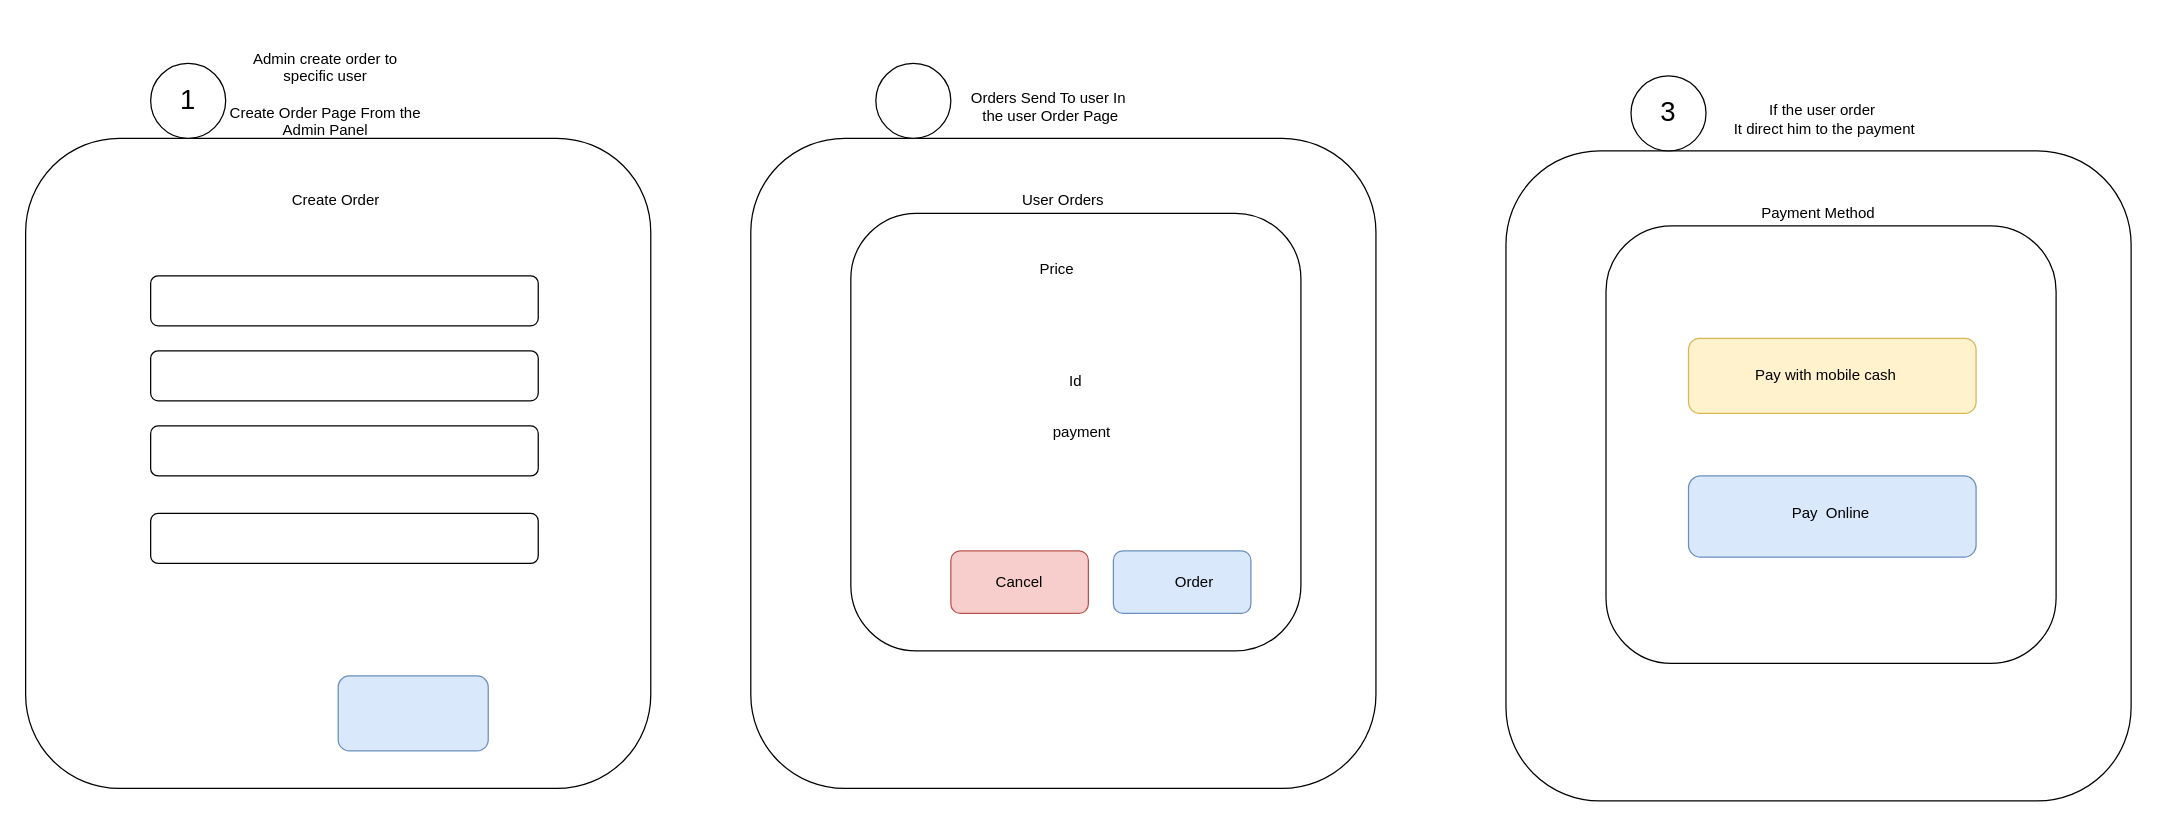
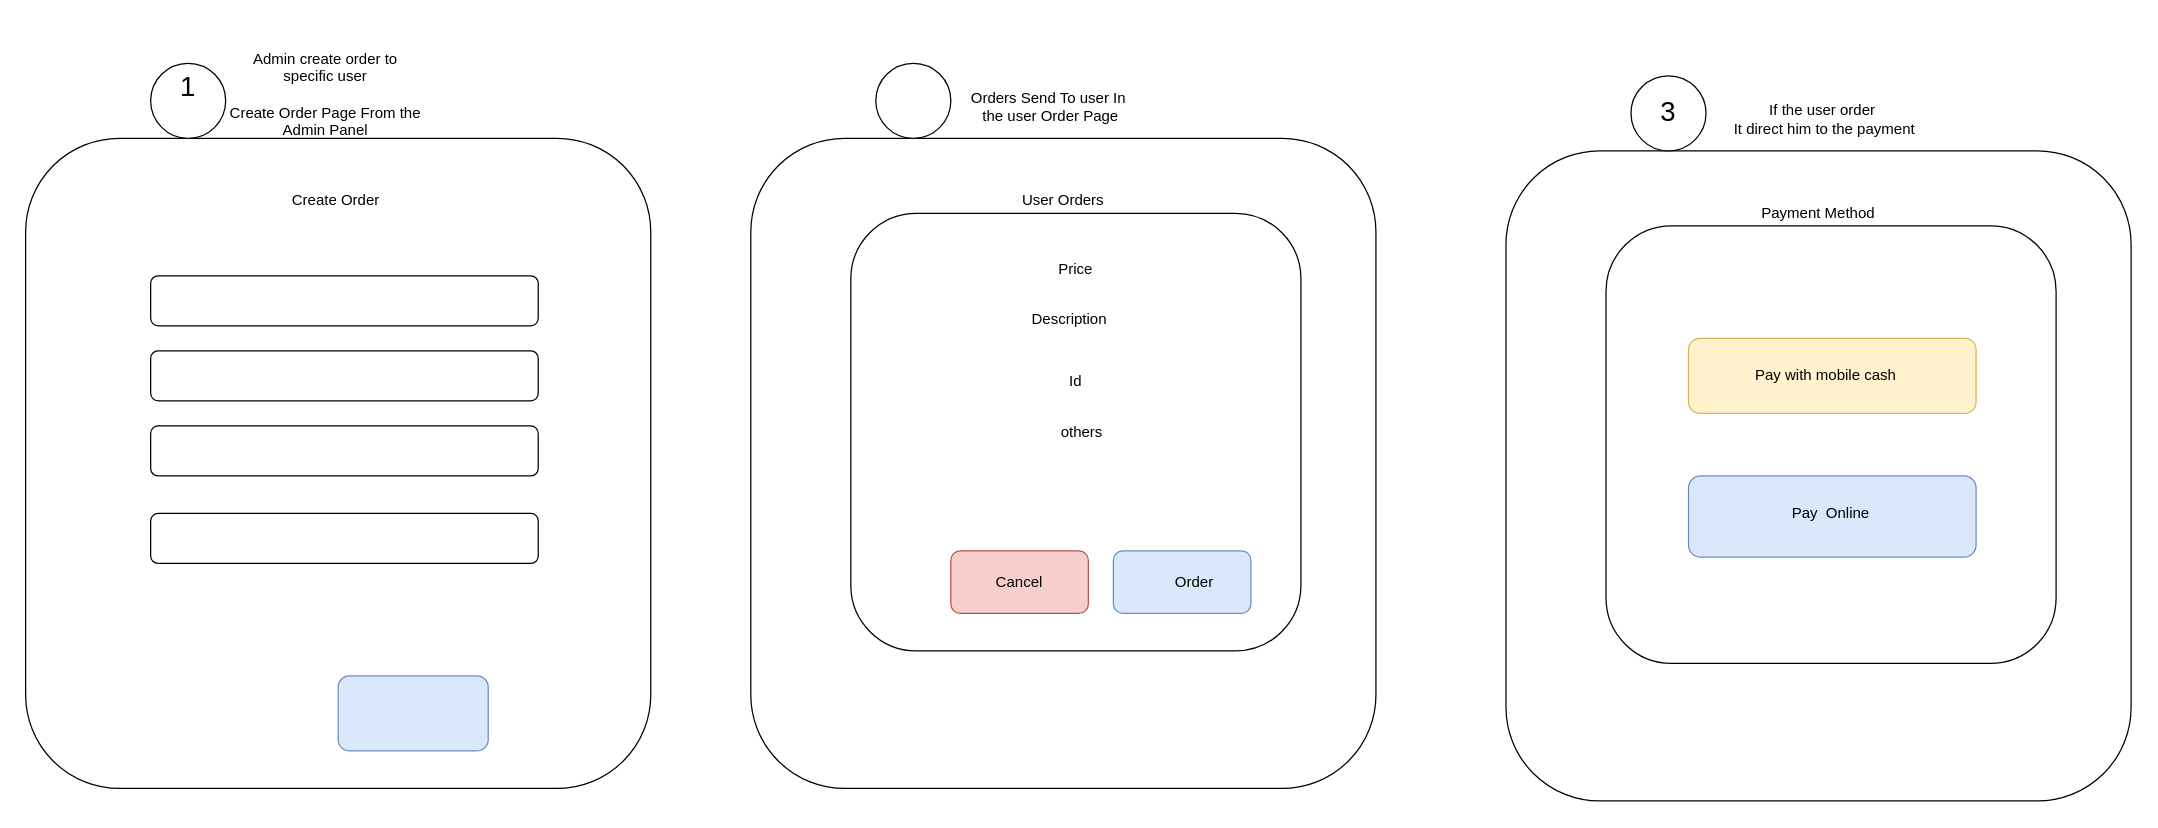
(188, 101) -> (188, 88)
(1057, 269) -> (1076, 269)
none -> (1069, 319)
(1082, 432) -> (1082, 432)
